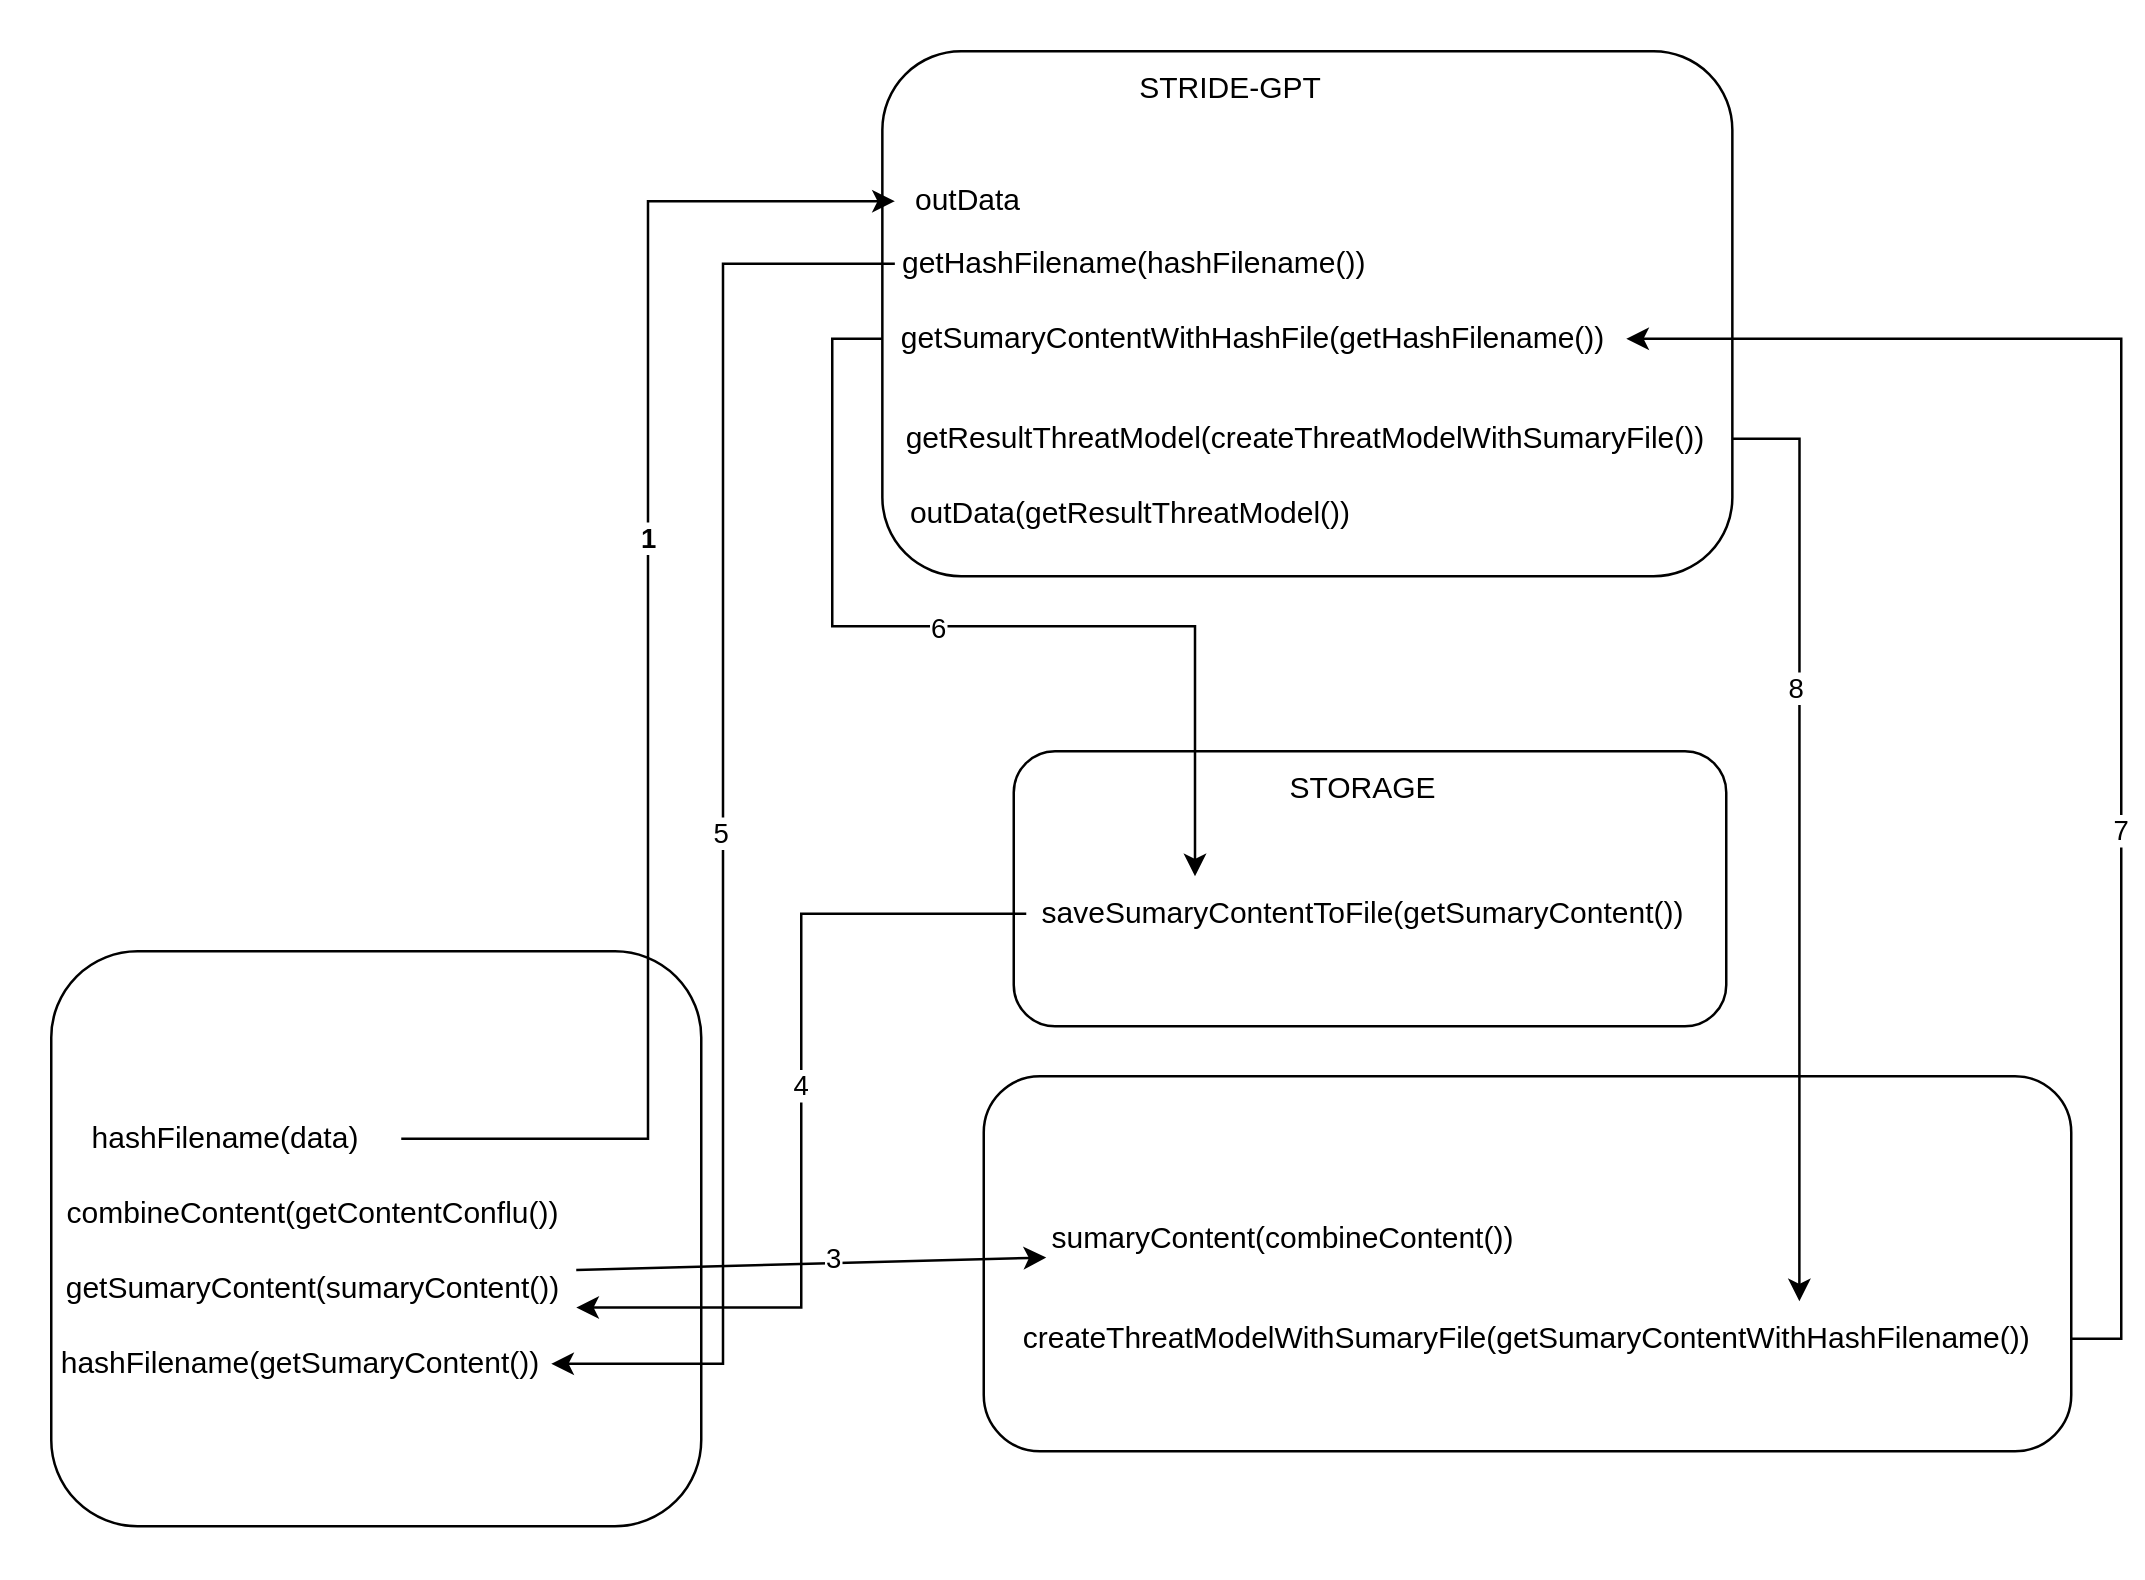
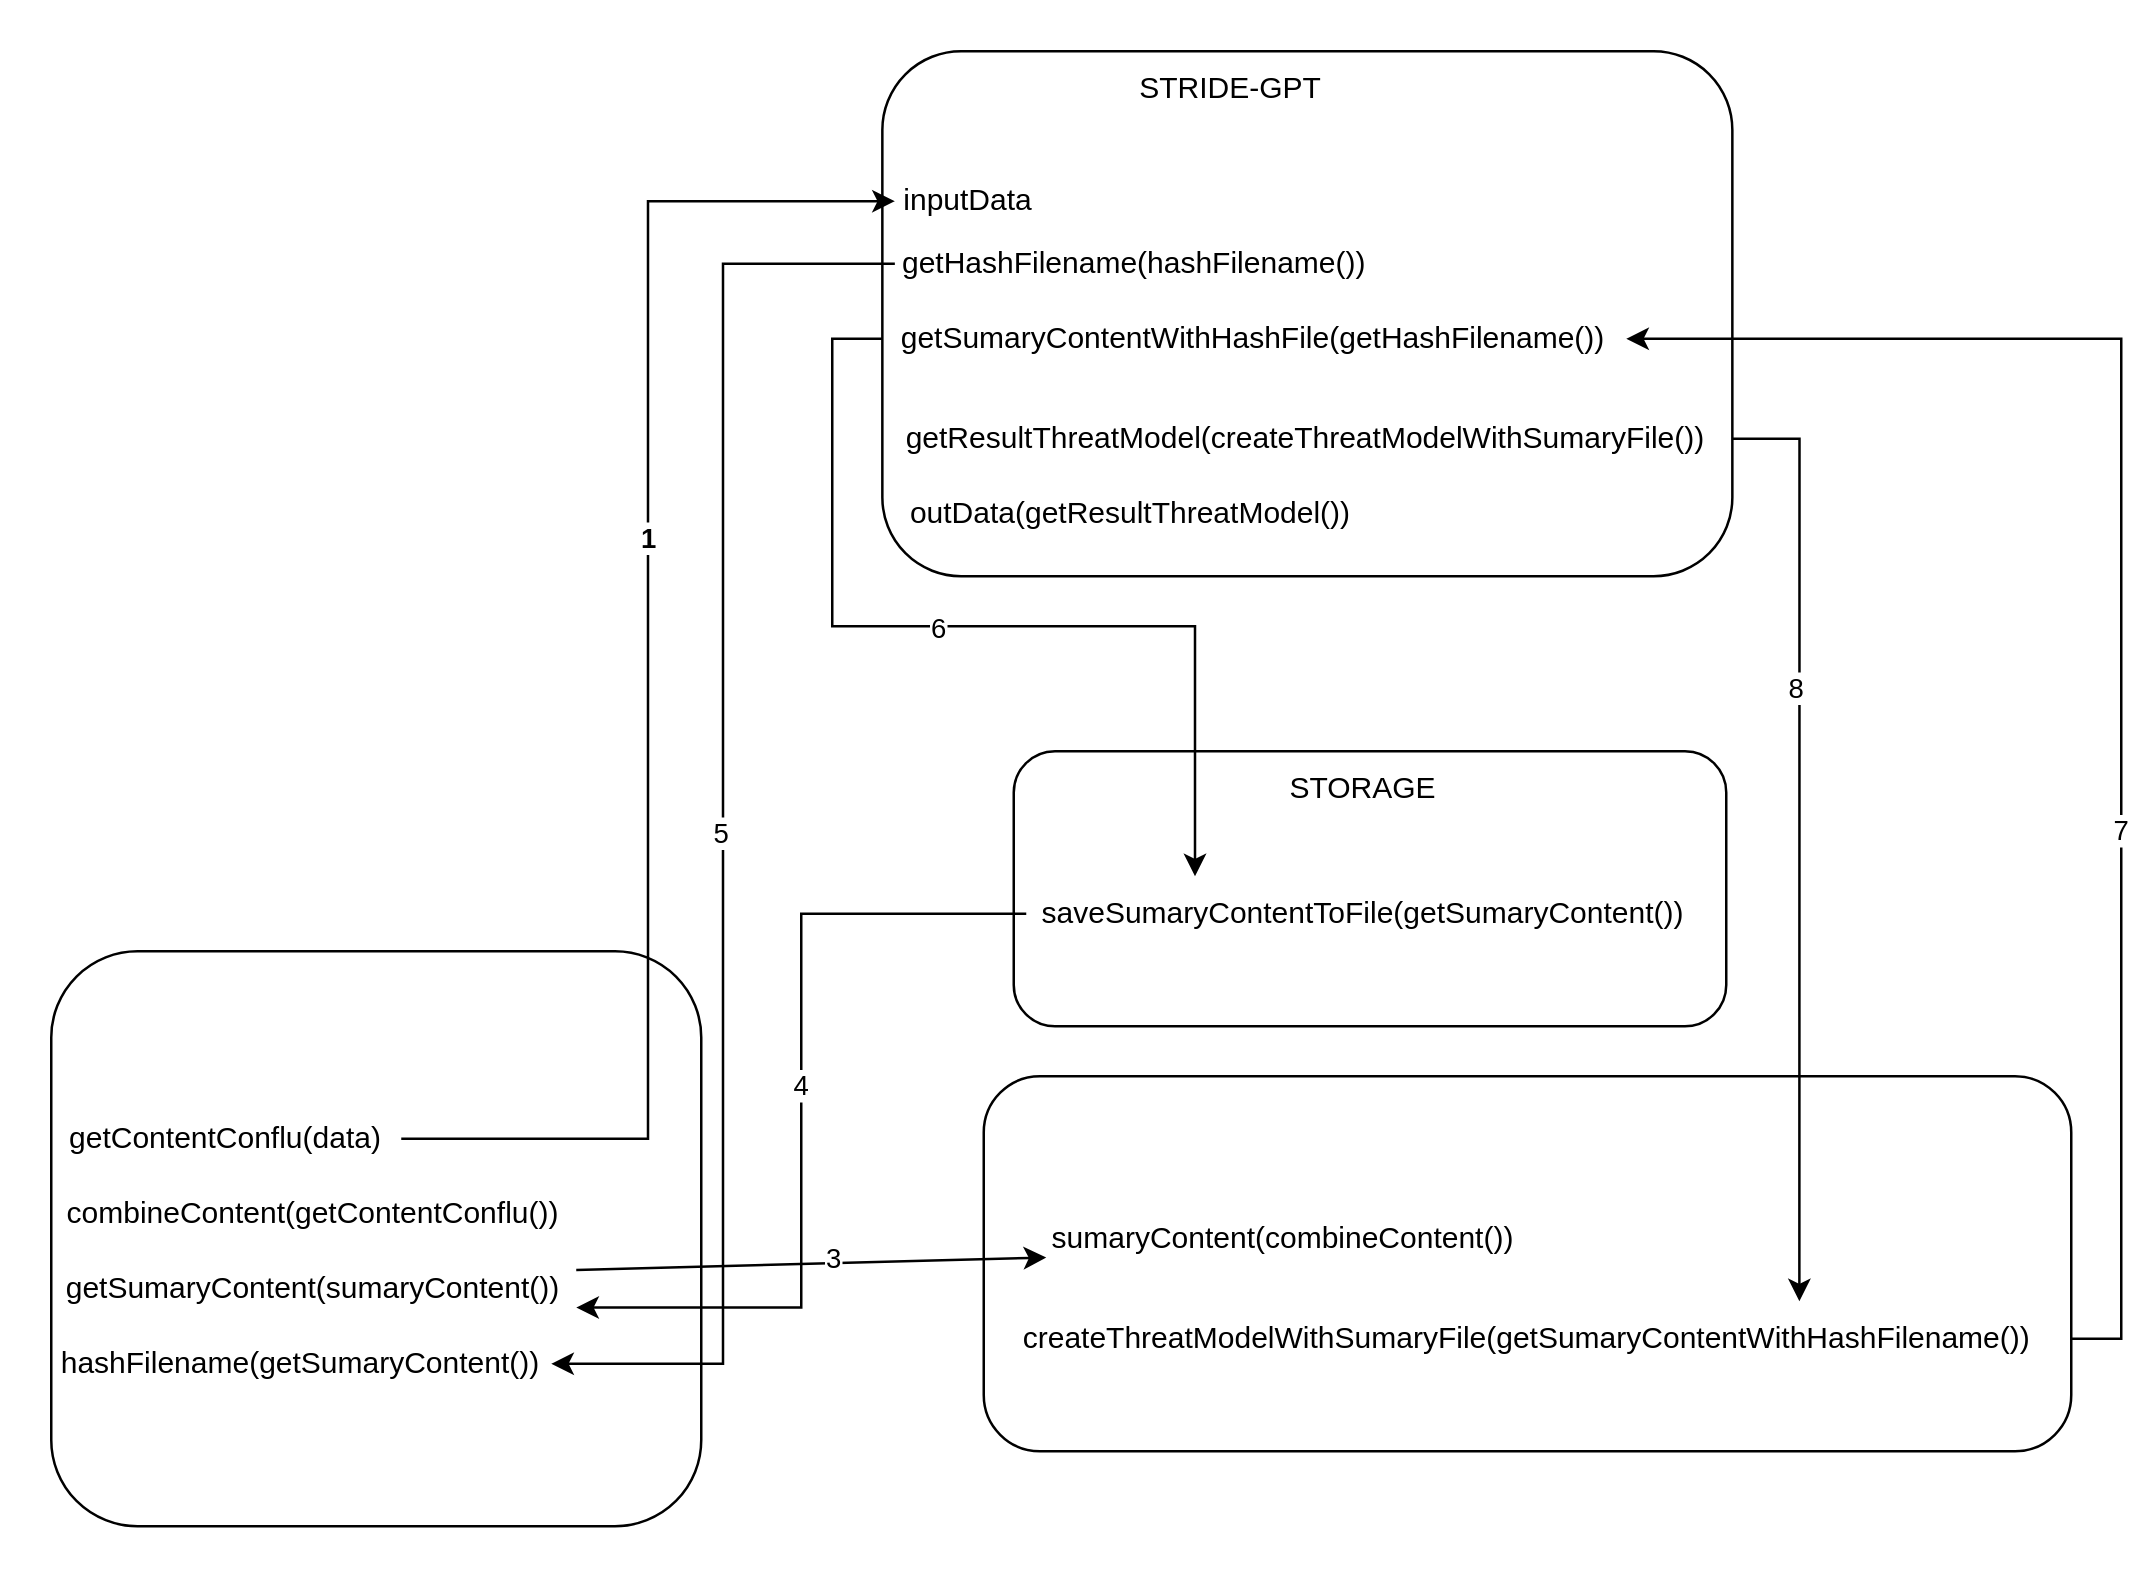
(969, 201) -> (969, 201)
(226, 1139) -> (226, 1139)
